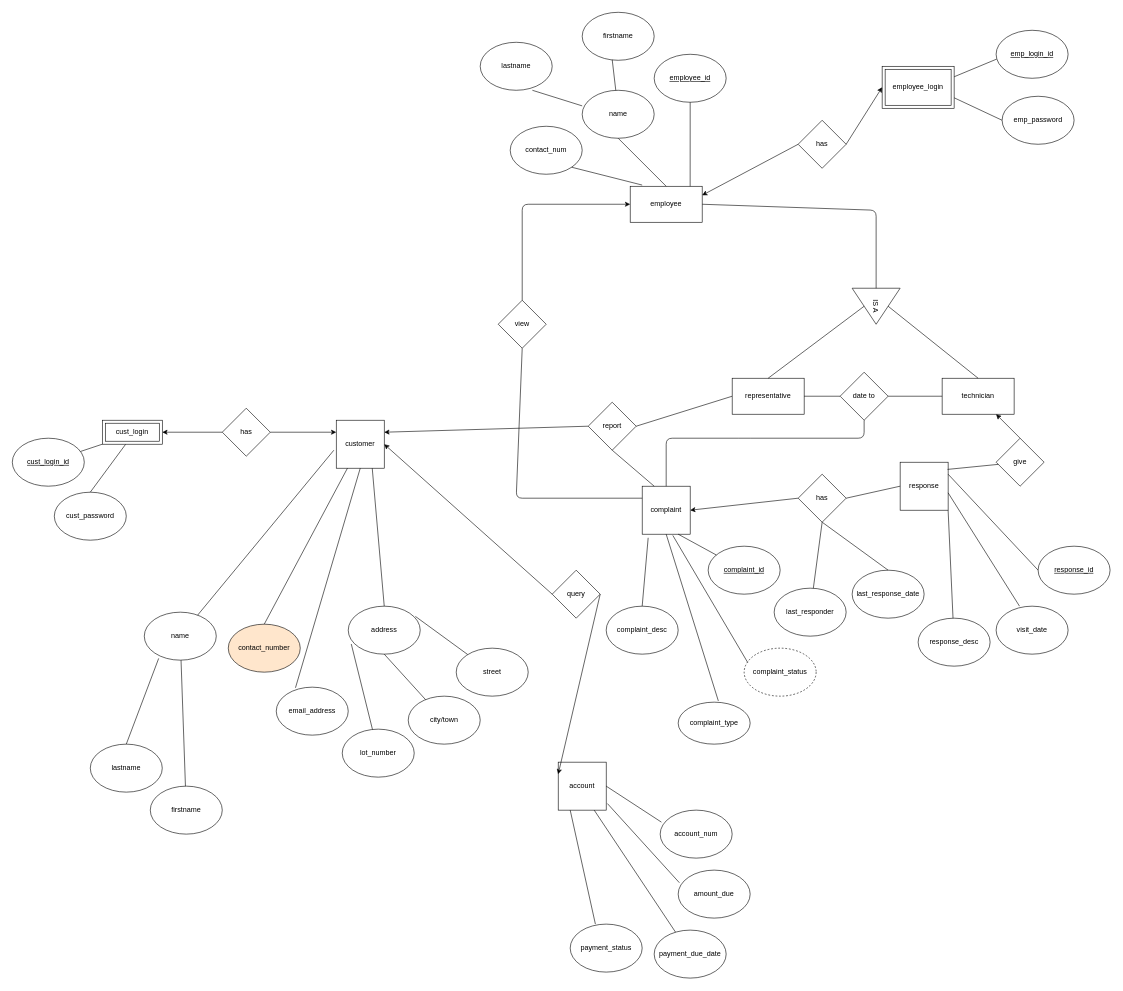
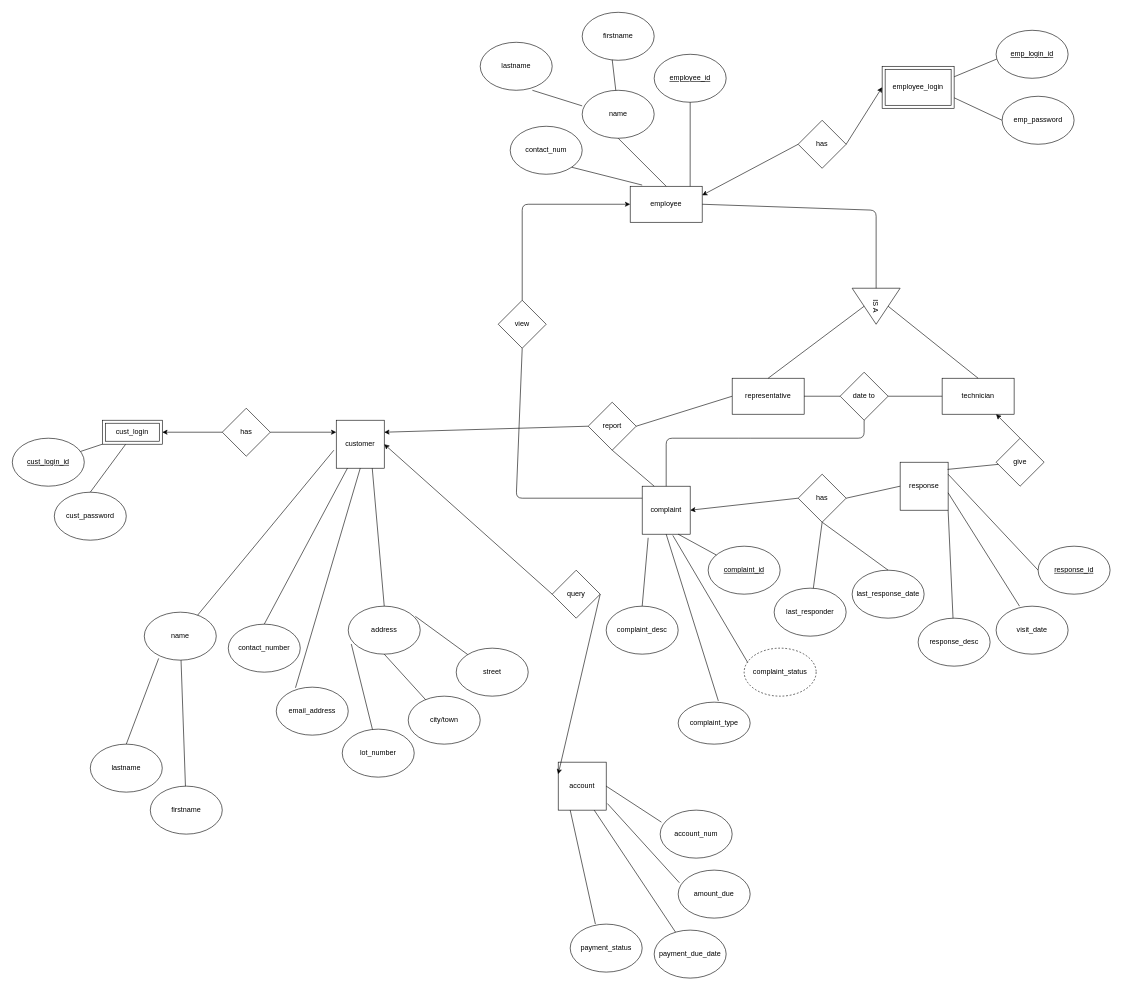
(264, 648) -> (264, 648)
